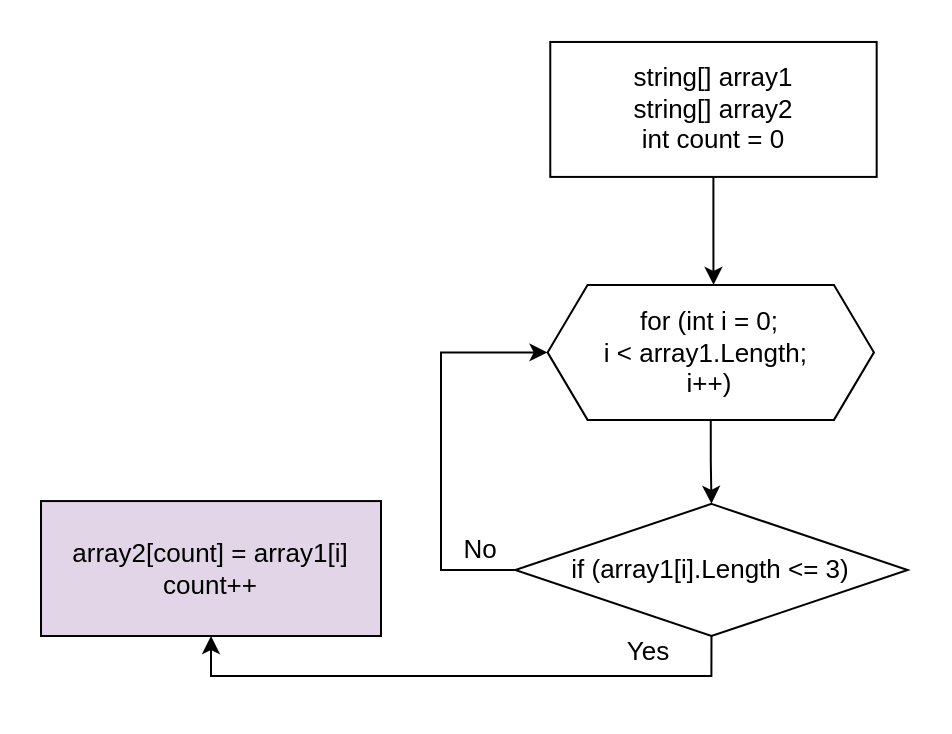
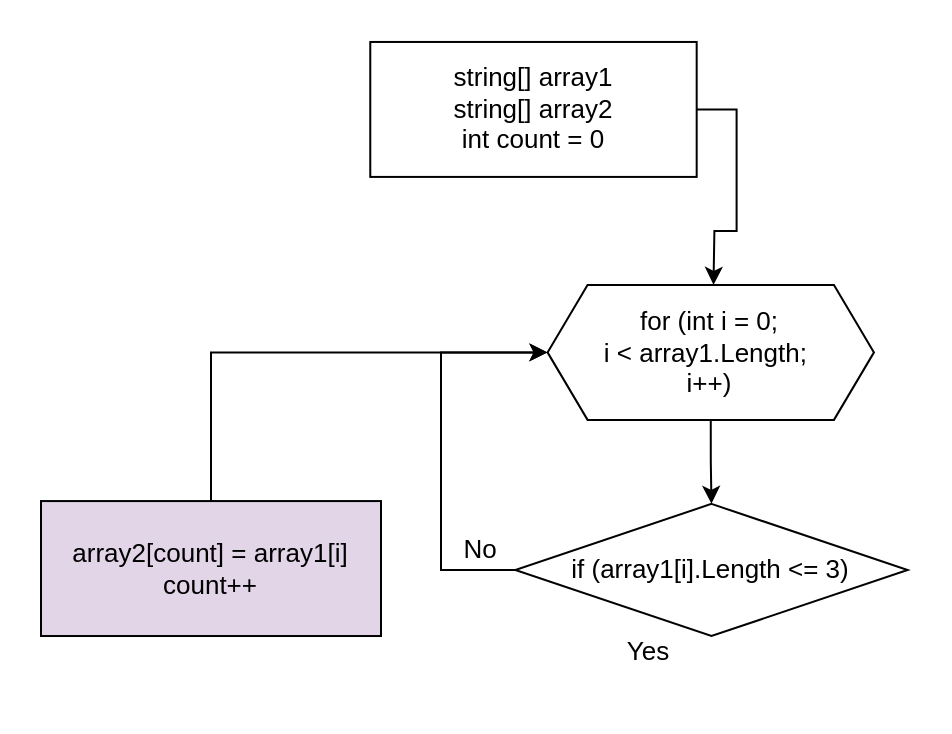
(713, 109) -> (533, 109)
none -> (249, 352)
(467, 676) -> none
